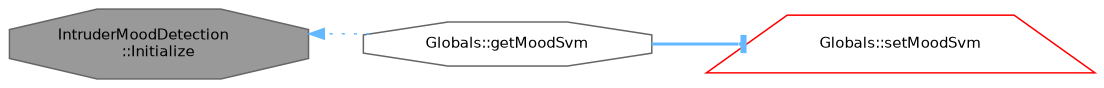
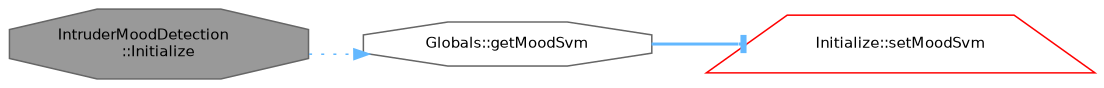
(347, 34) -> (331, 54)
(901, 44) -> (901, 44)
